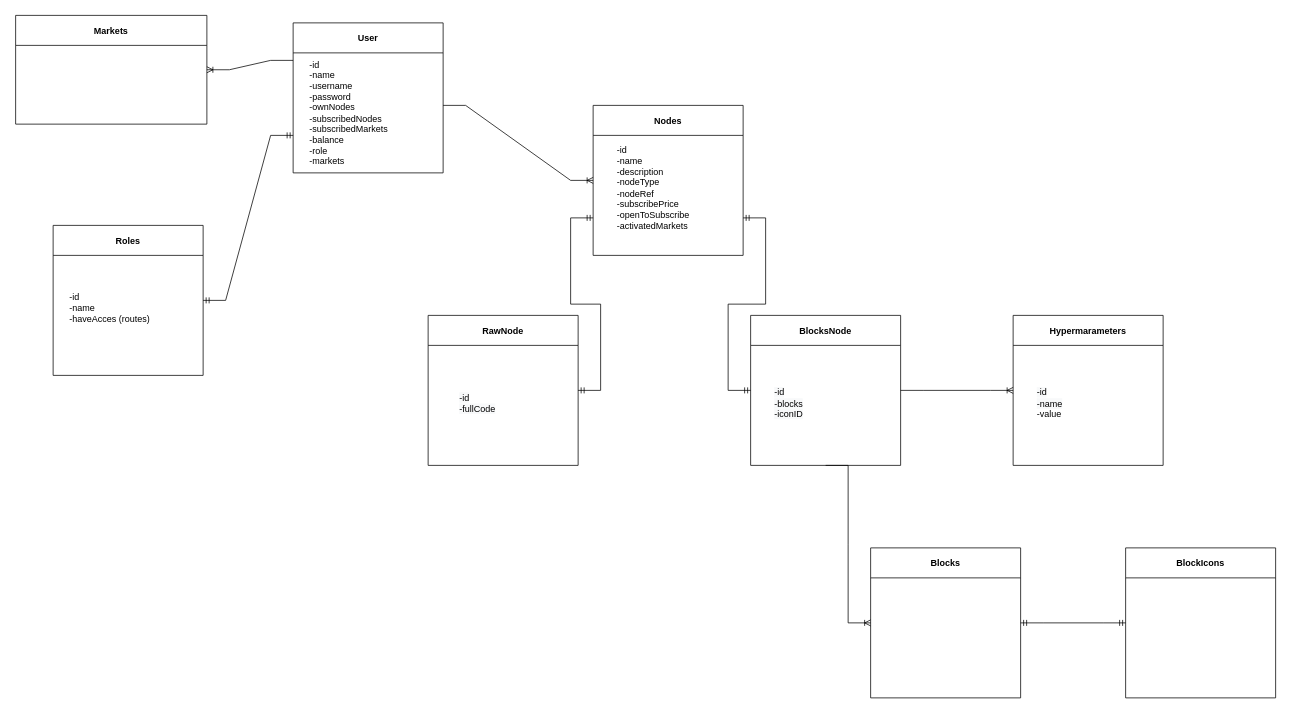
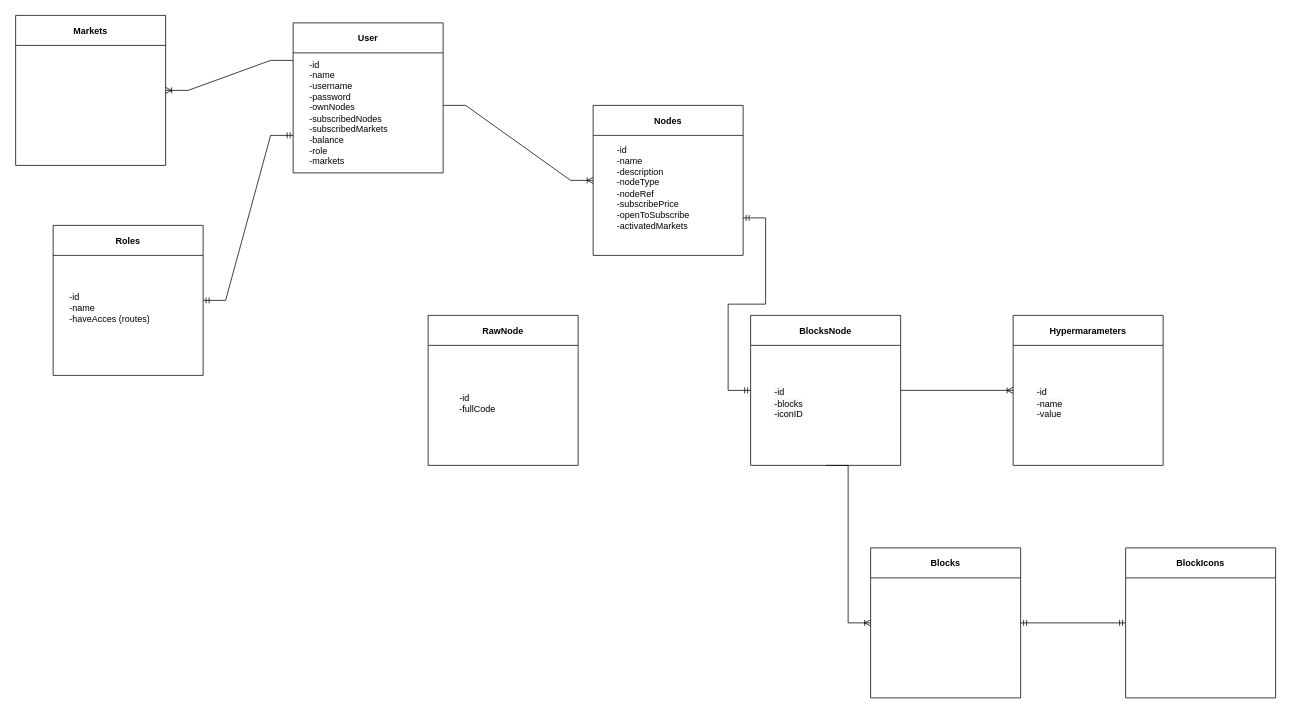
(111, 70) -> (90, 90)
(586, 304) -> none
